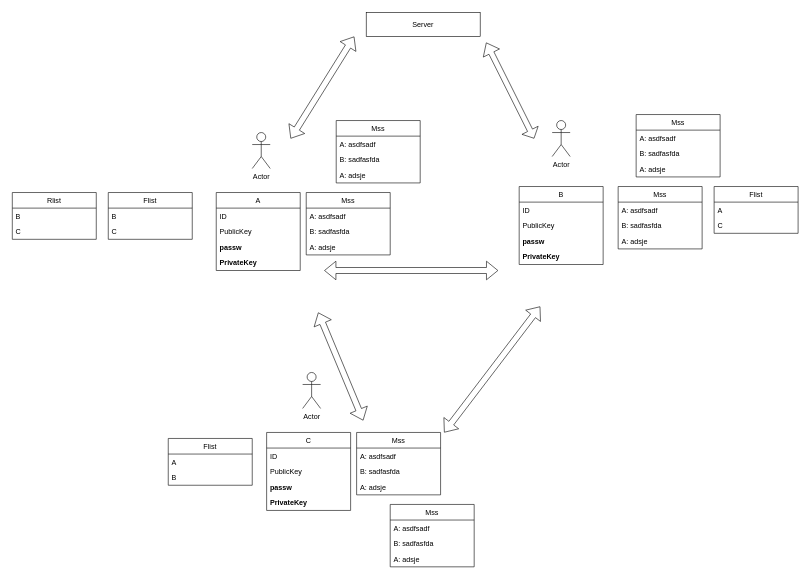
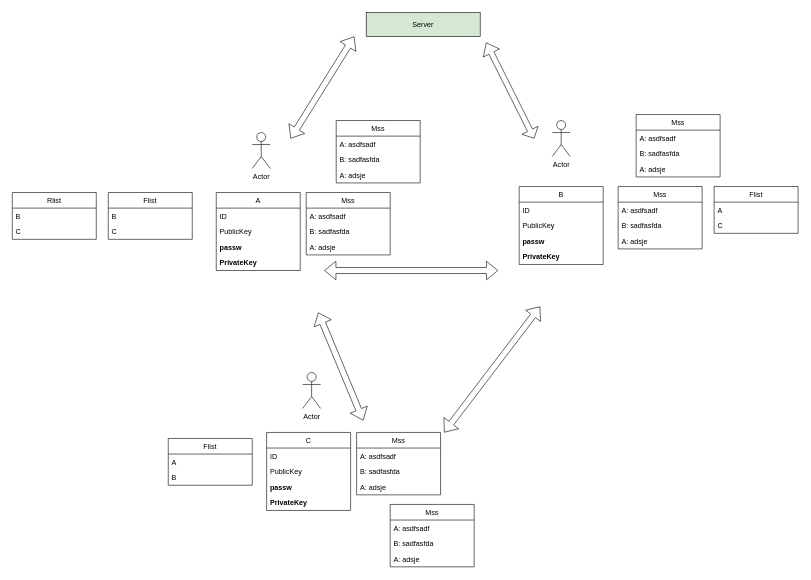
(423, 24) -> (423, 24)
